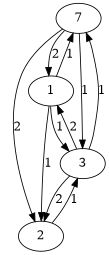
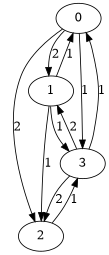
(79, 18) -> (79, 18)
